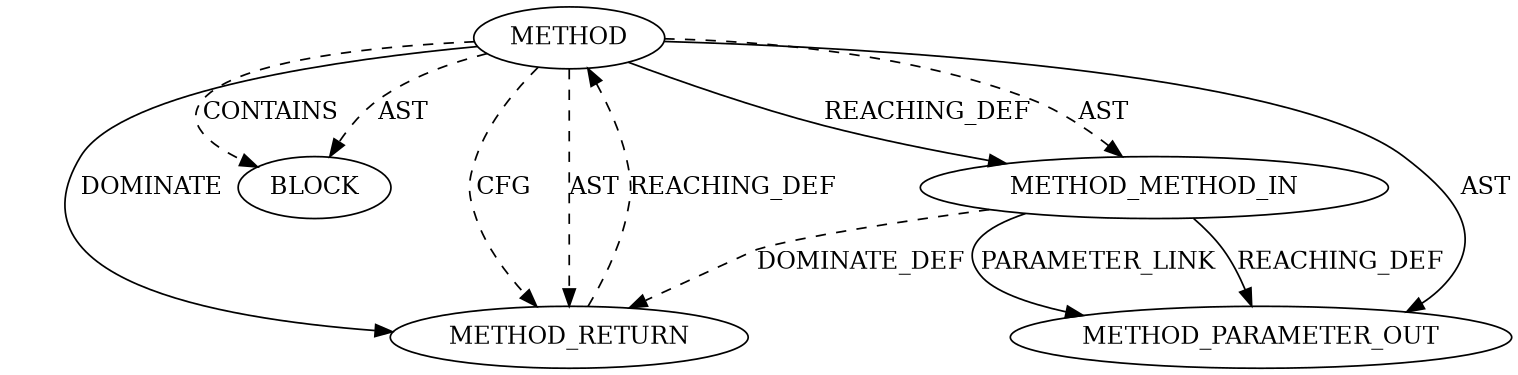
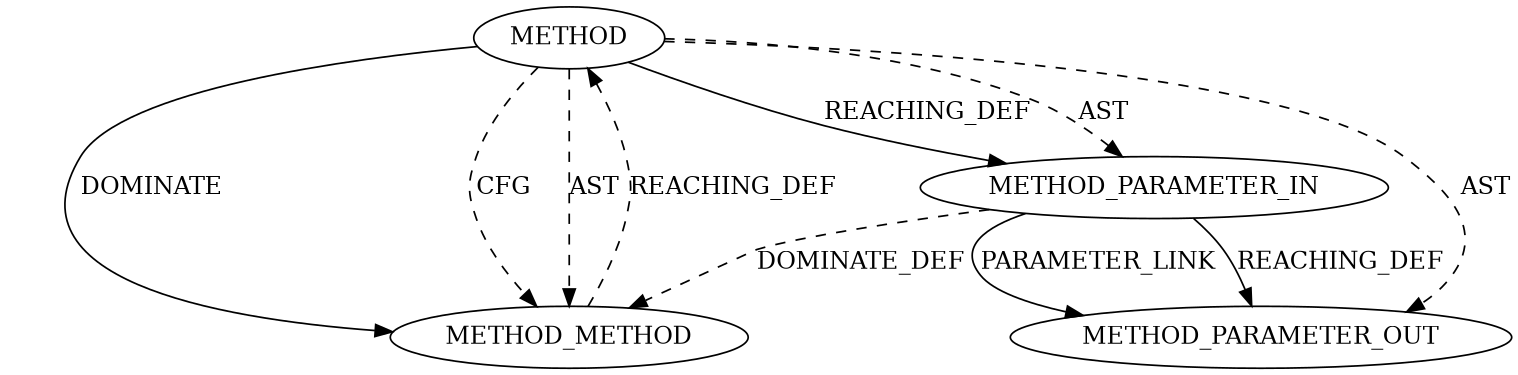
(1133, 78) -> (1133, 78)
(315, 188) -> none
(1154, 188) -> (1154, 188)
(569, 337) -> (569, 337)
